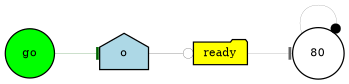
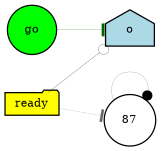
(166, 53) -> (74, 72)
(318, 53) -> (130, 120)
